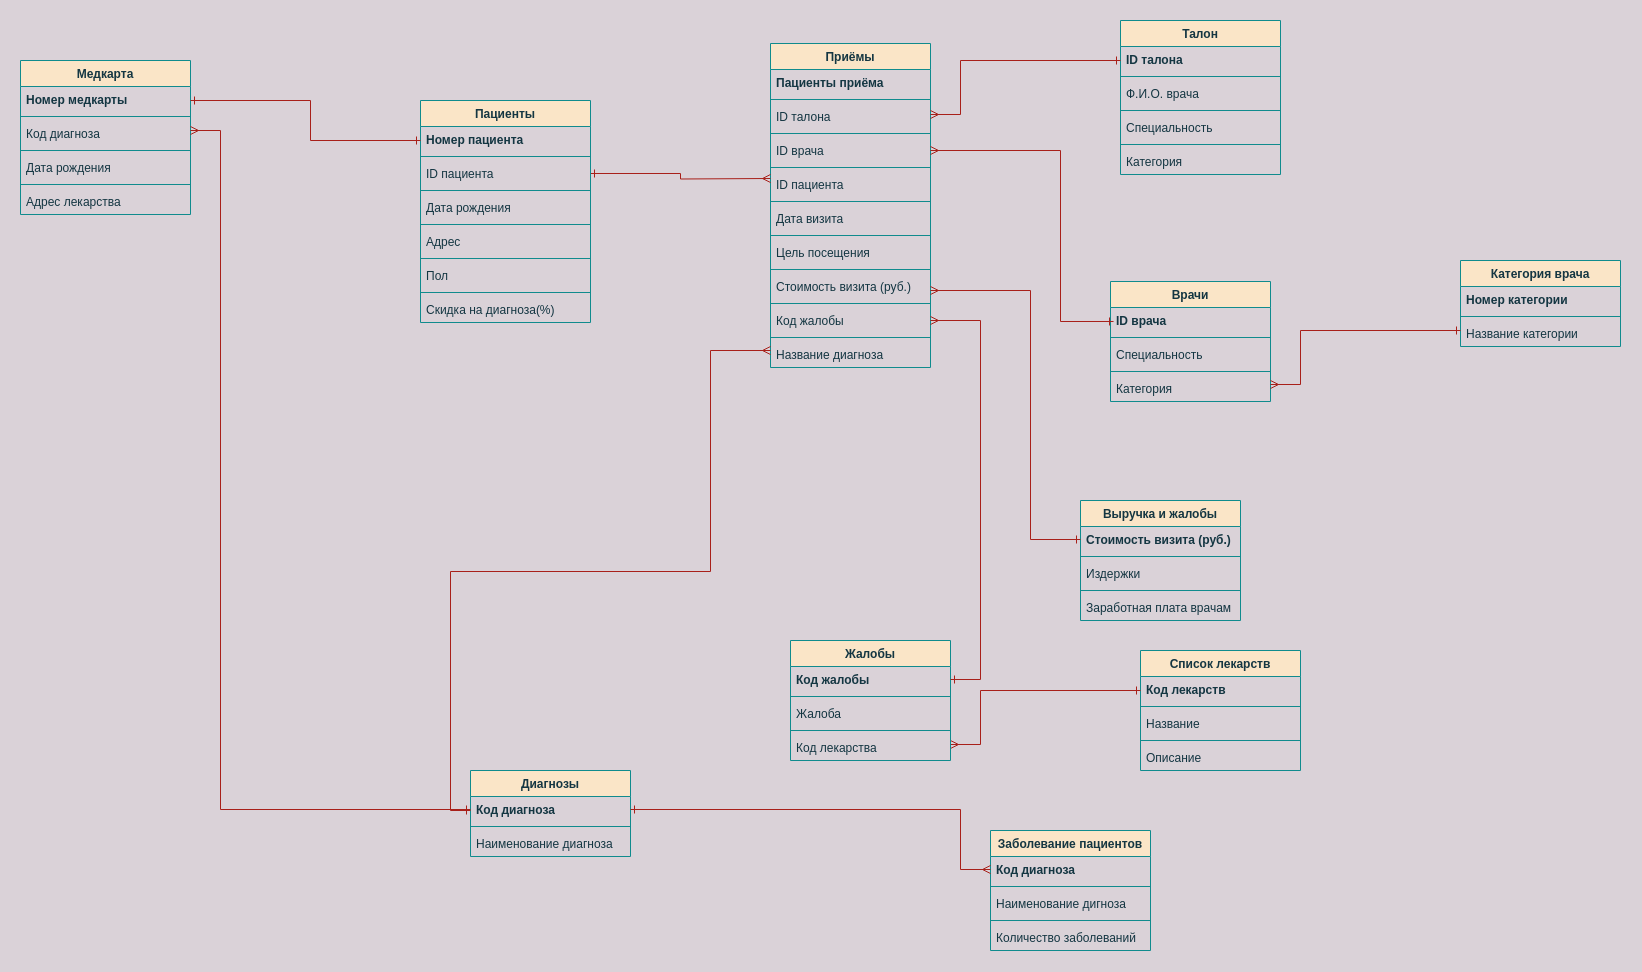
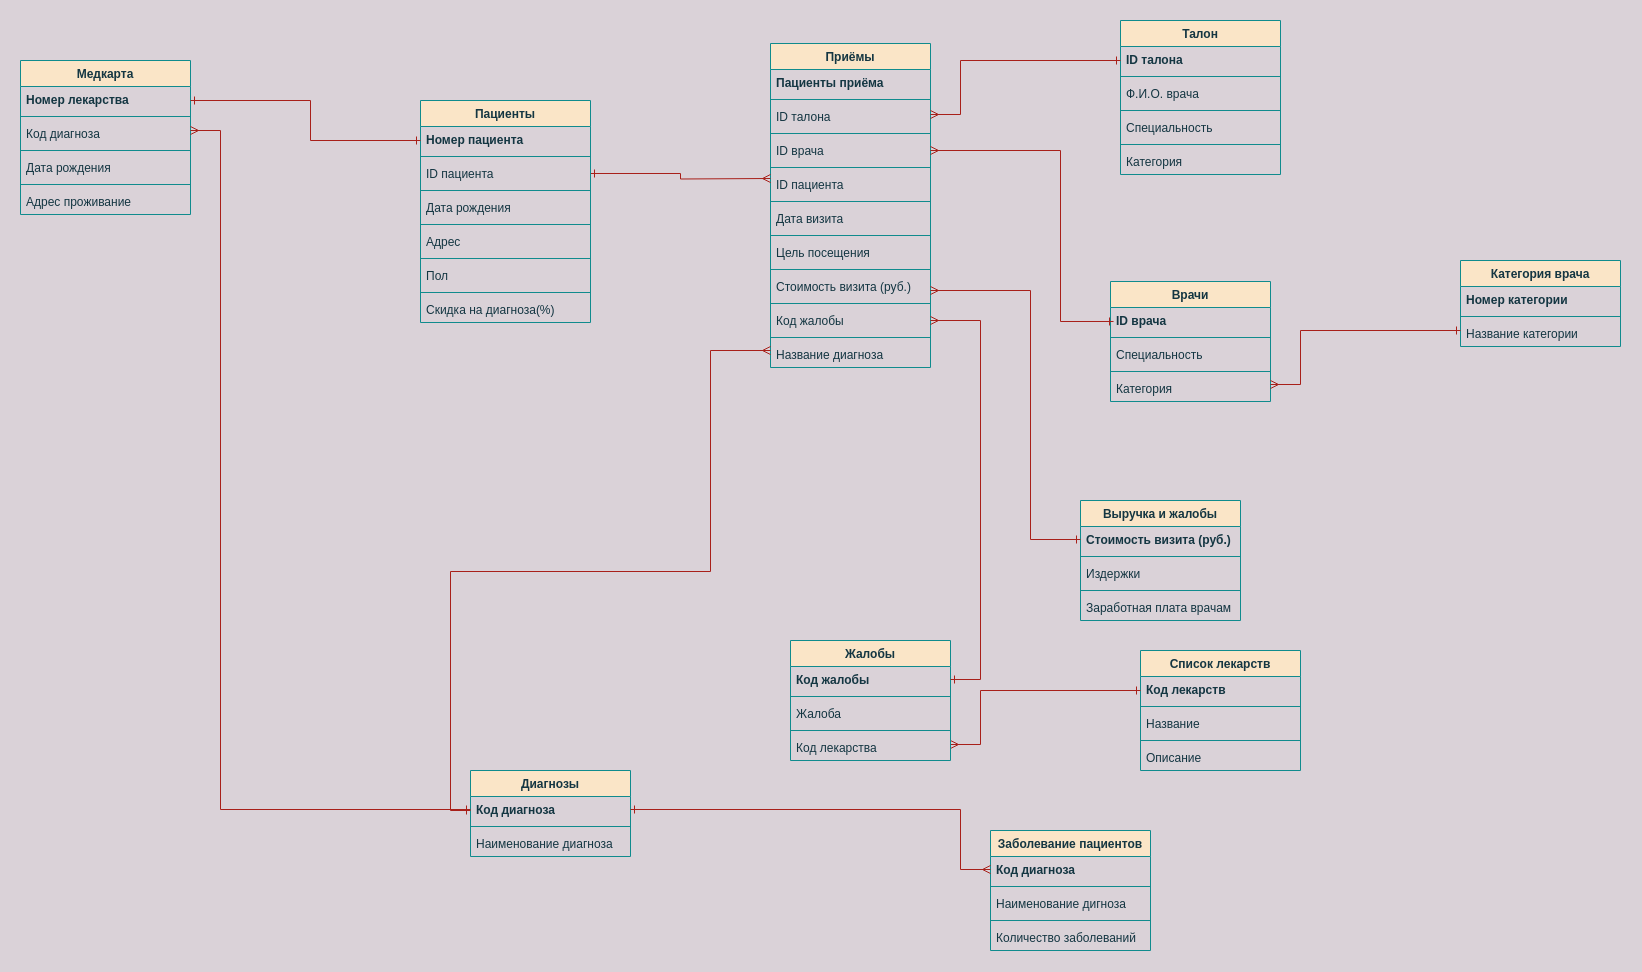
(71, 100) -> (75, 100)
(75, 202) -> (78, 202)
